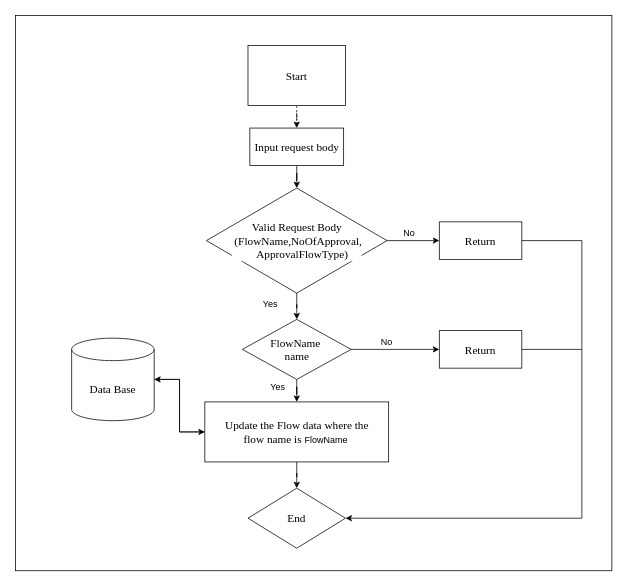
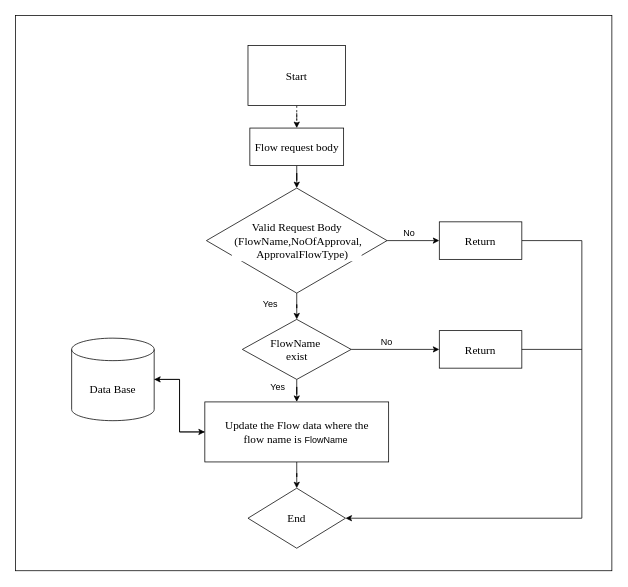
(297, 147) -> (297, 147)
(297, 349) -> (297, 349)
